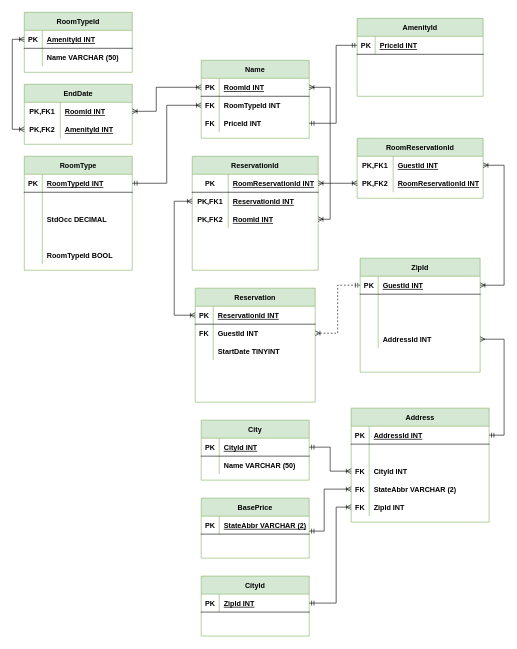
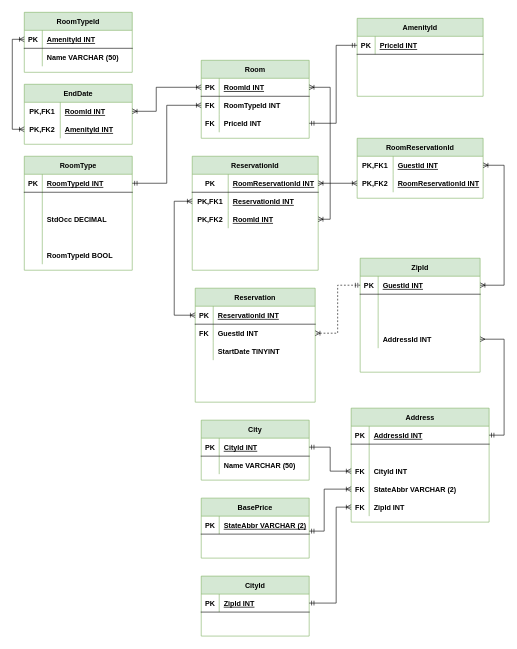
(255, 70) -> (255, 70)
